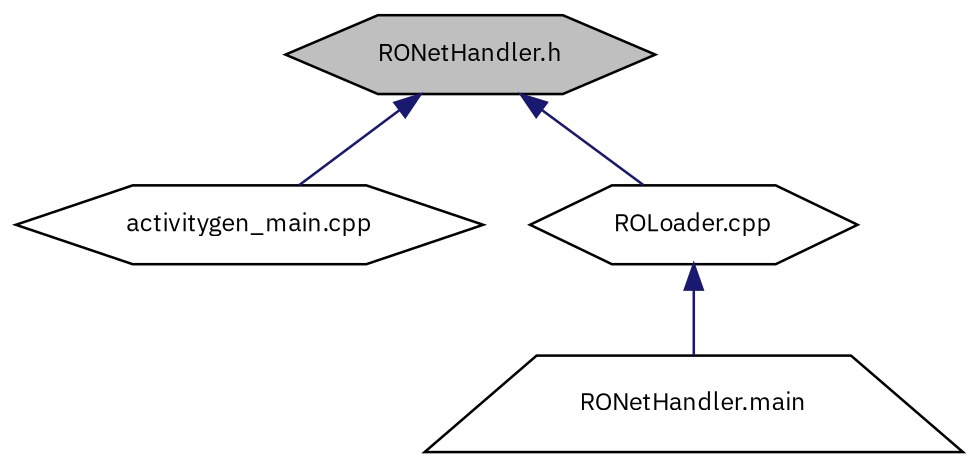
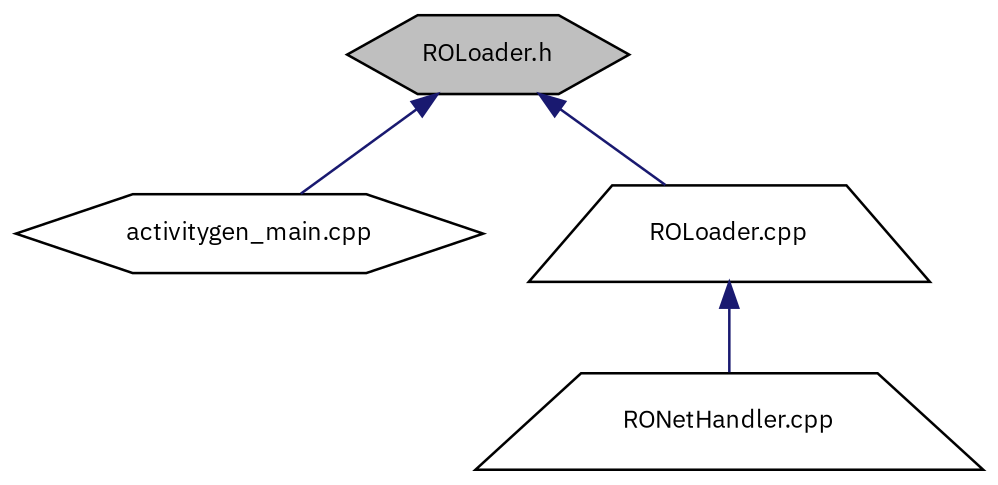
(470, 55) -> (488, 55)
(694, 225) -> (729, 234)
(694, 404) -> (729, 422)
